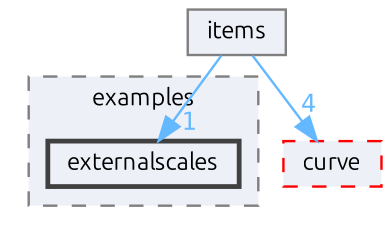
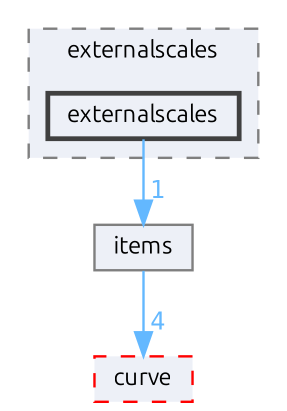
(195, 92) -> (144, 173)
(144, 99) -> (144, 51)
